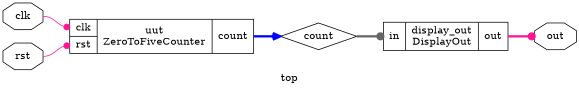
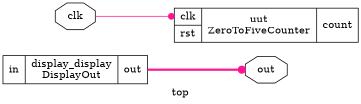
(442, 30) -> (72, 64)
(319, 36) -> none
(23, 56) -> none
